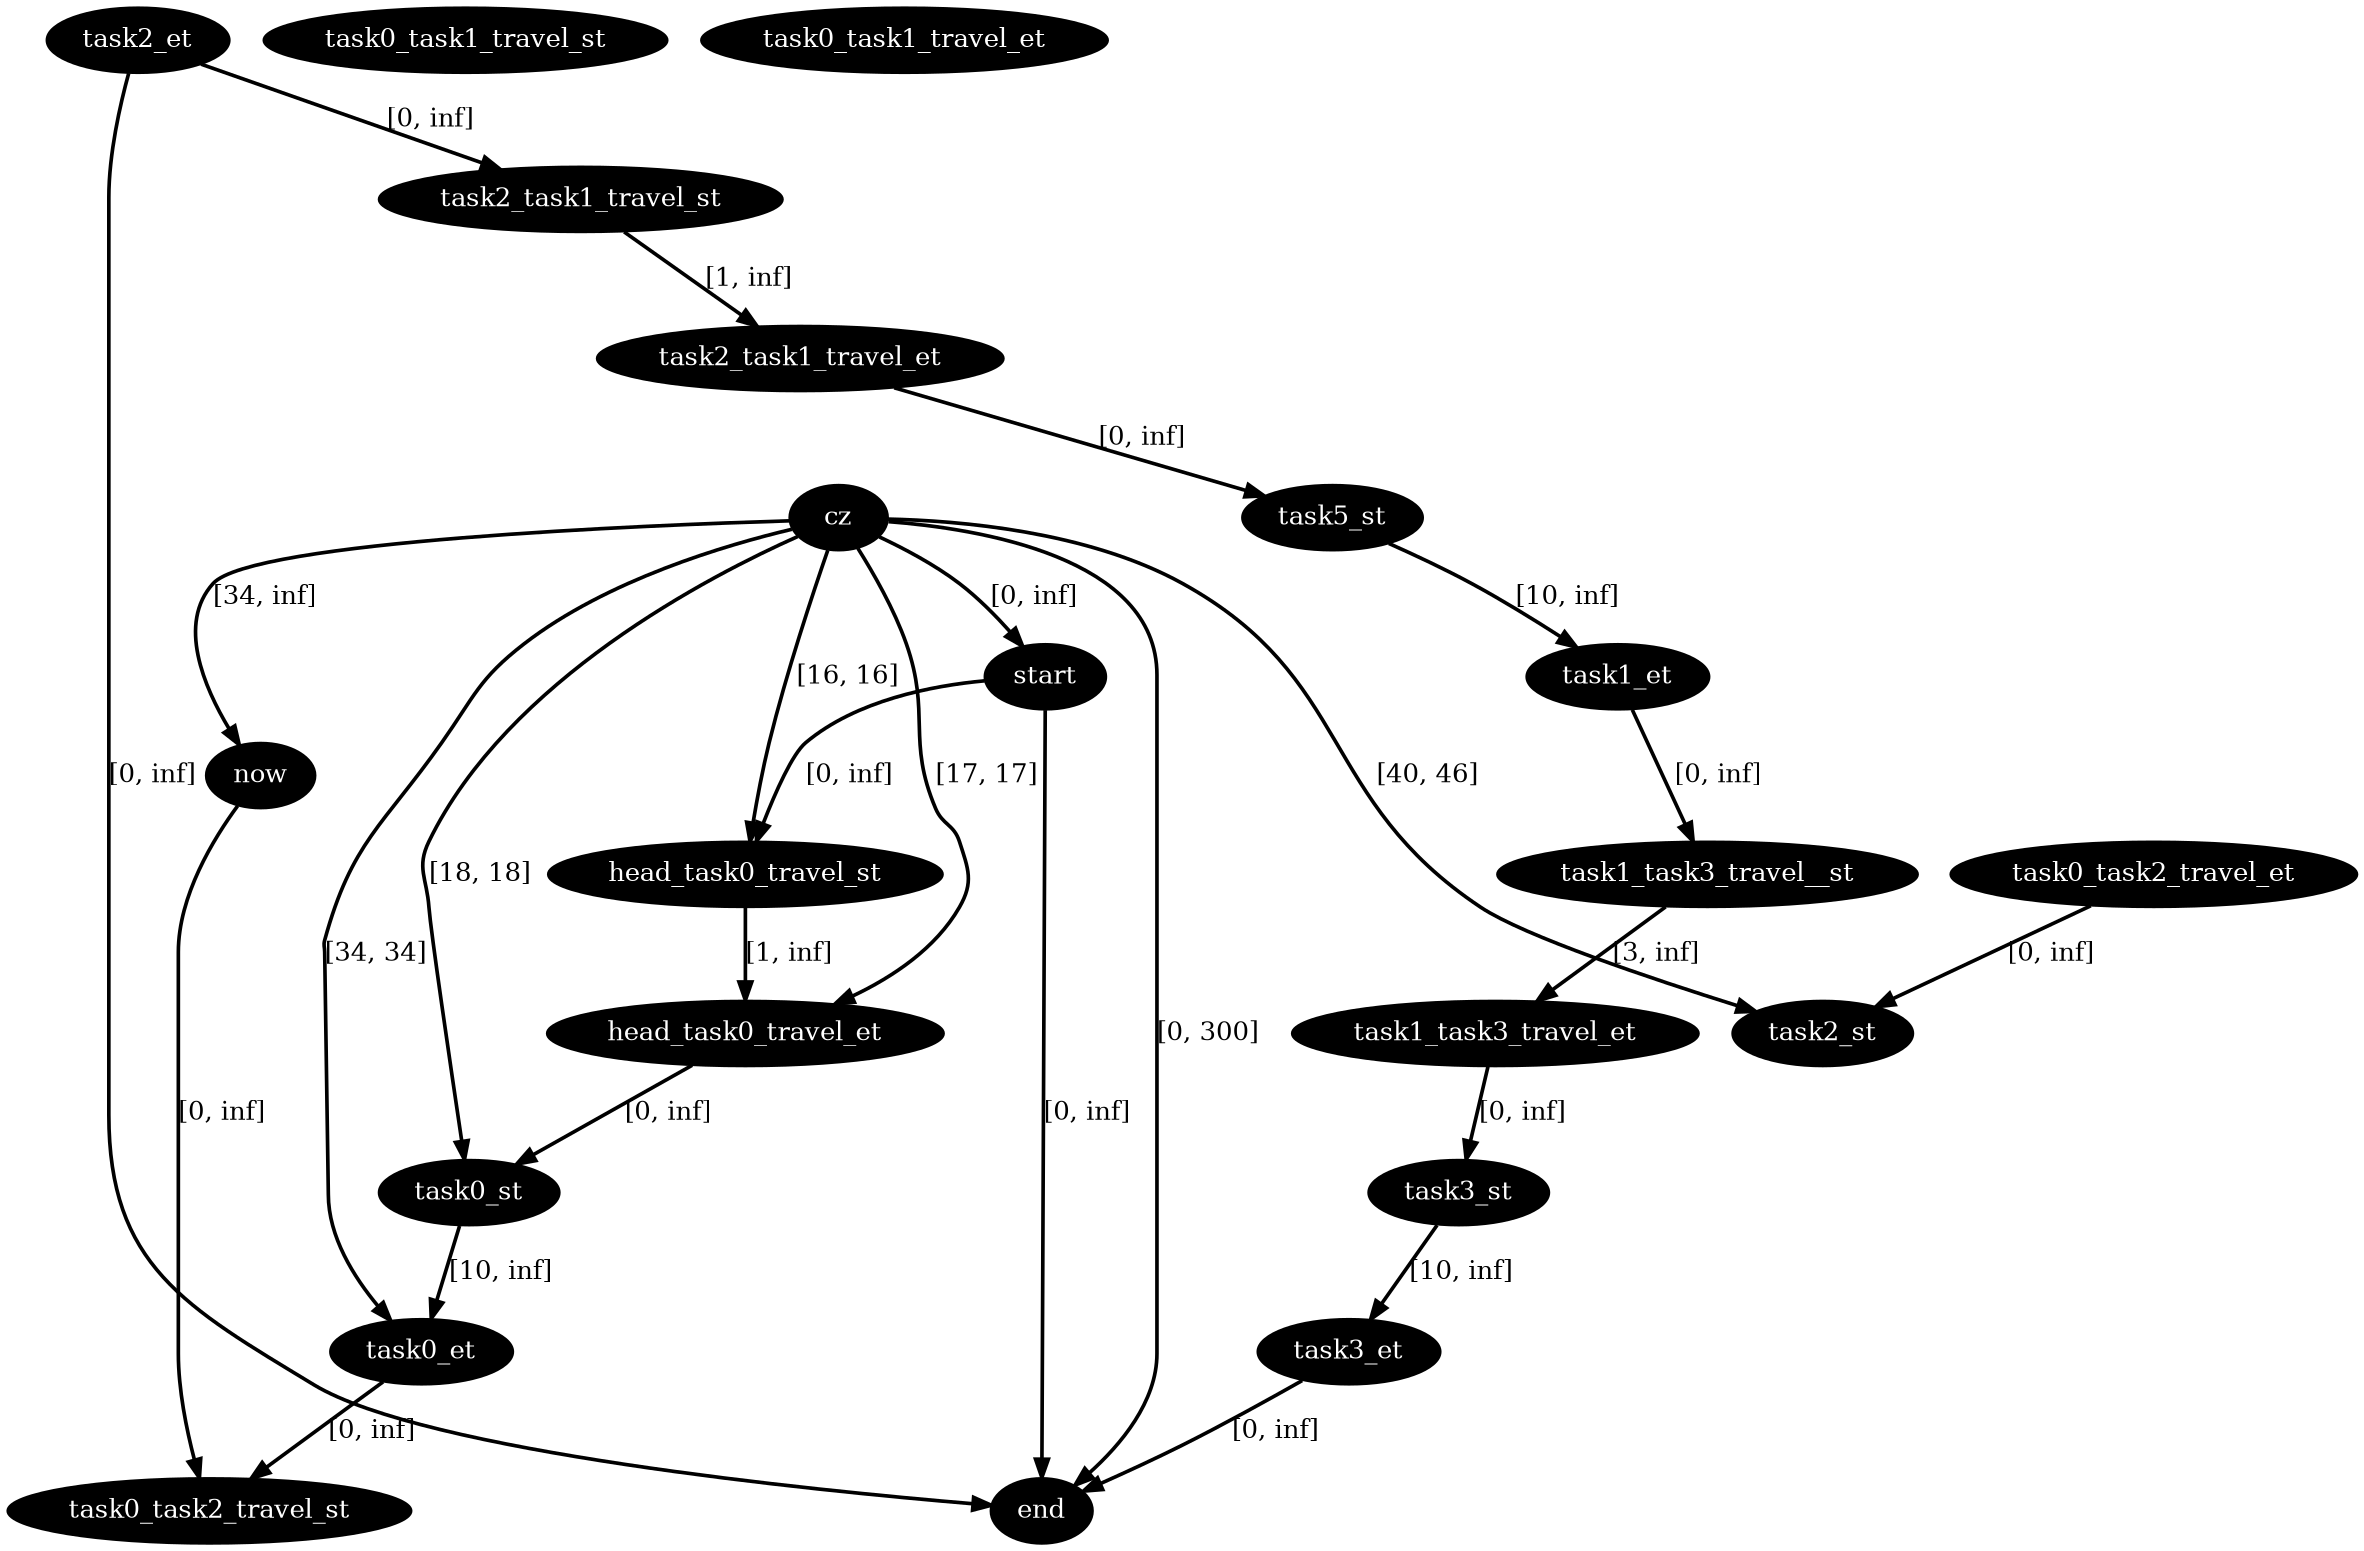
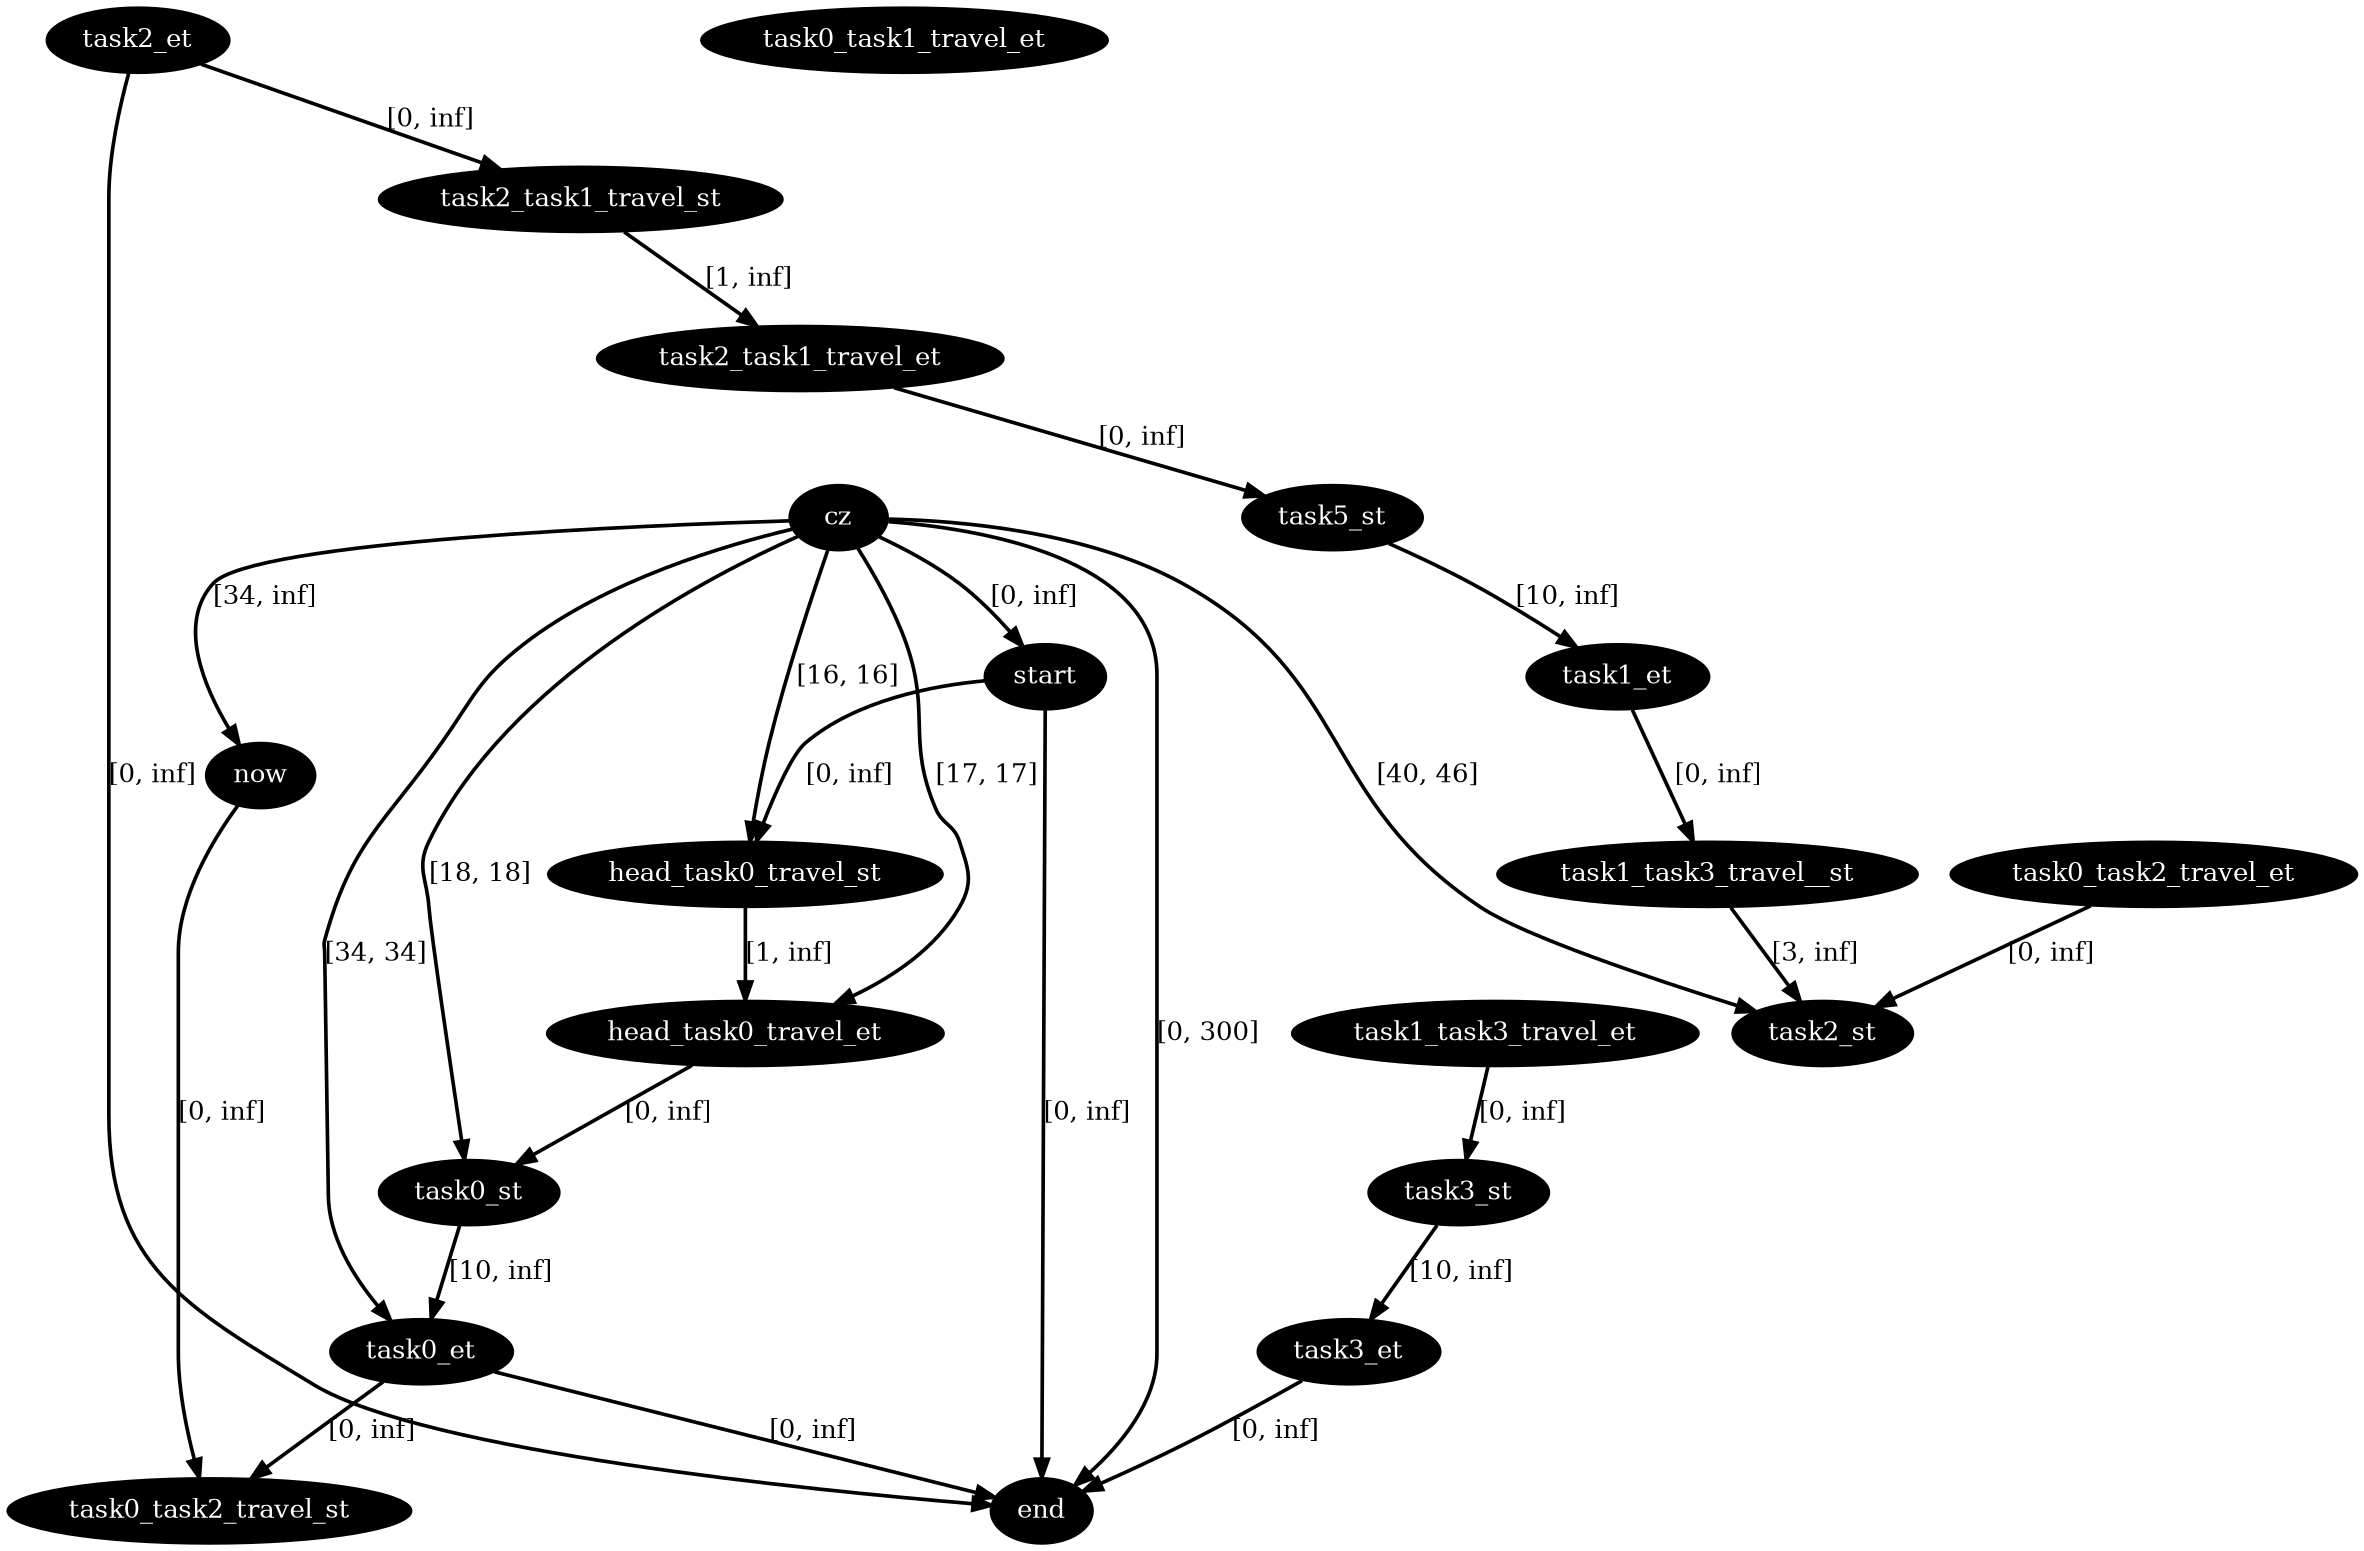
(466, 40) -> none
(1609, 948) -> (1760, 947)
none -> (735, 1432)
